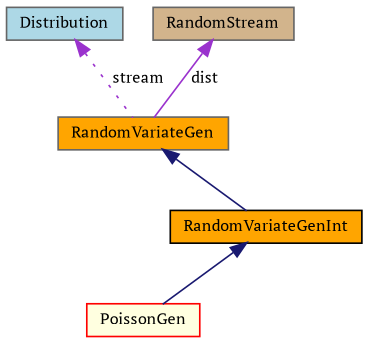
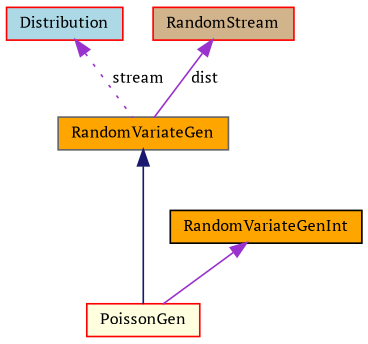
(65, 24) -> (65, 24)
(224, 24) -> (224, 24)
(211, 185) -> (143, 235)
(198, 278) -> (198, 278)
